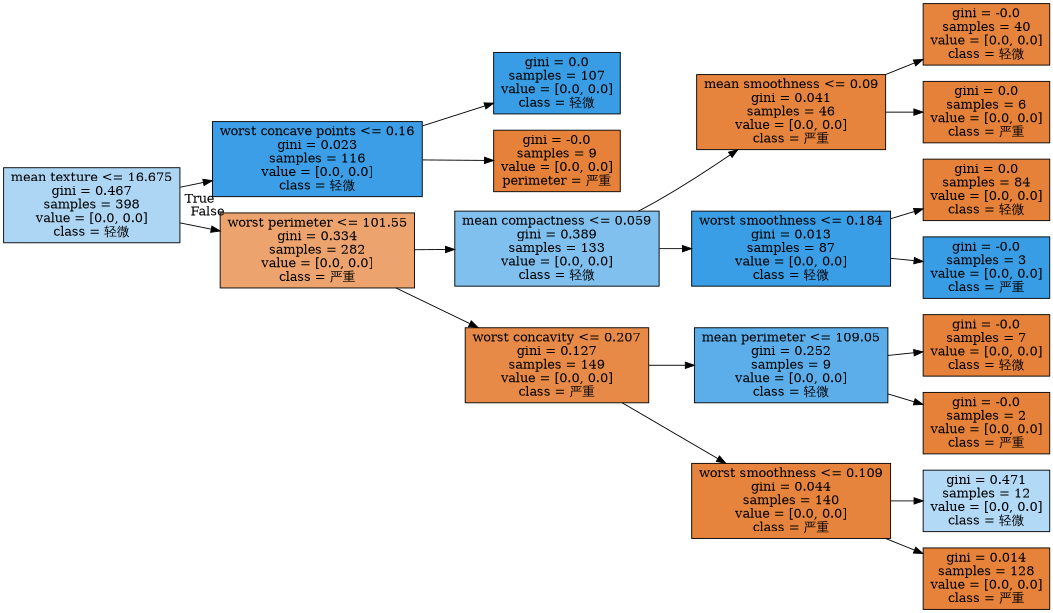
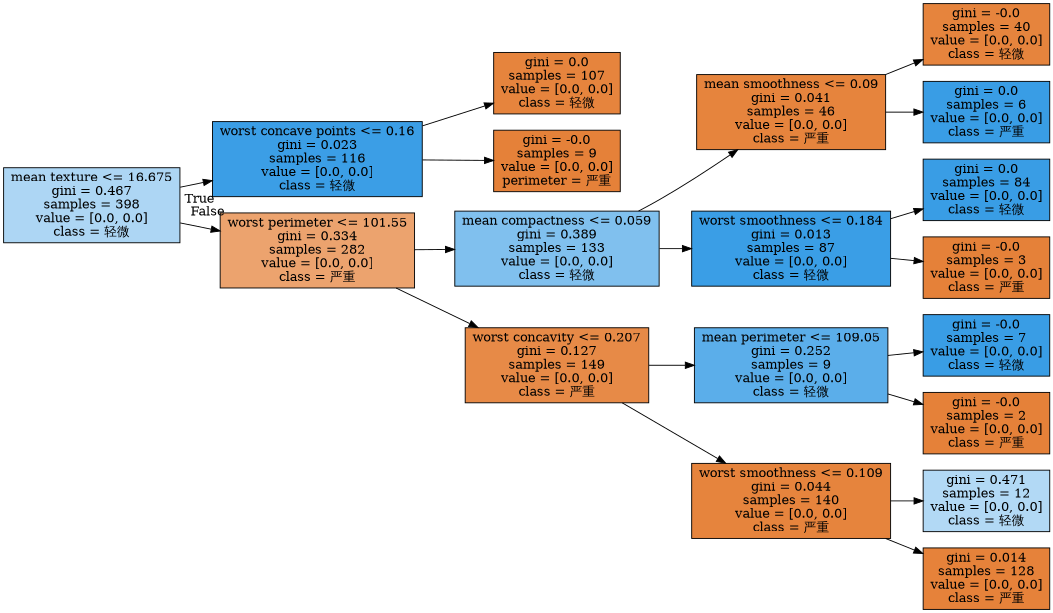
(557, 83) -> (557, 83)
(986, 112) -> (986, 112)
(986, 190) -> (986, 190)
(986, 268) -> (986, 268)
(986, 345) -> (986, 345)
